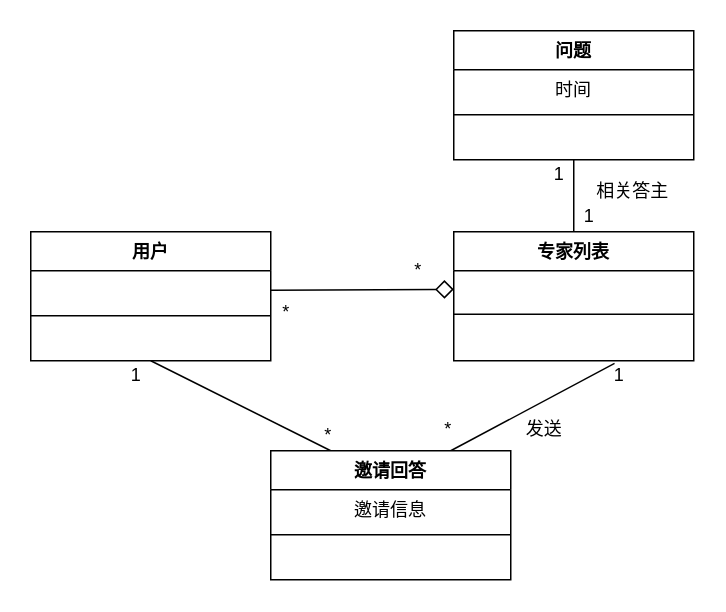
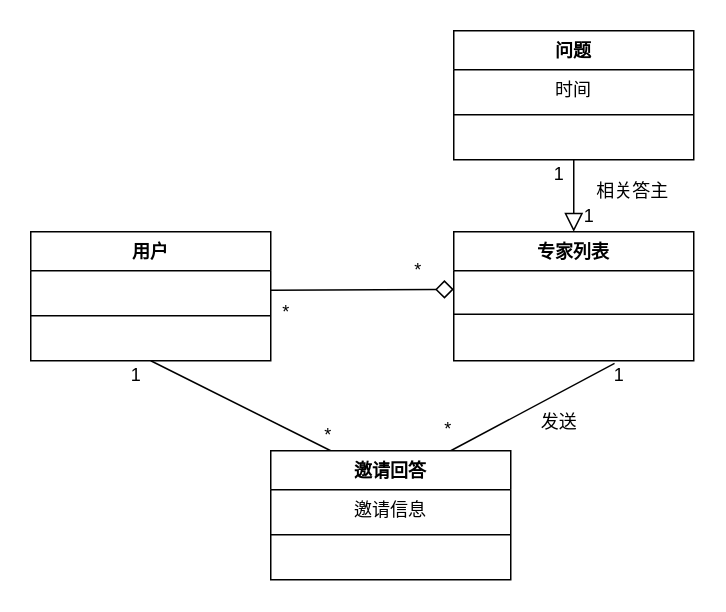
(574, 220) -> (574, 212)
(544, 430) -> (559, 422)
